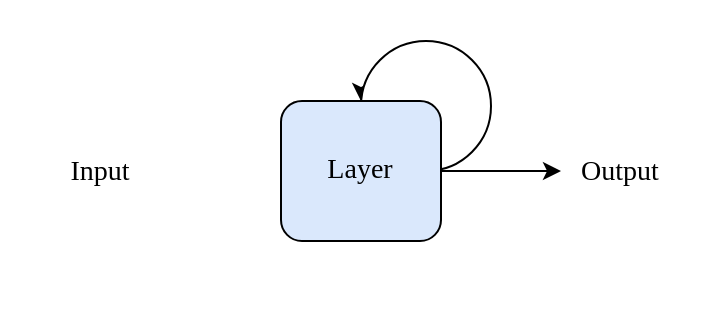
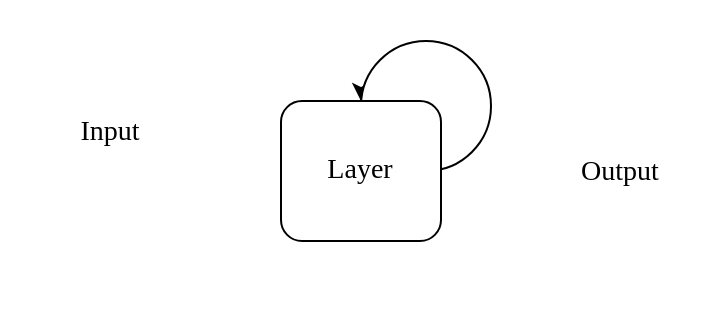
(101, 171) -> (111, 131)
(361, 171) -> (361, 171)
(494, 171) -> none
